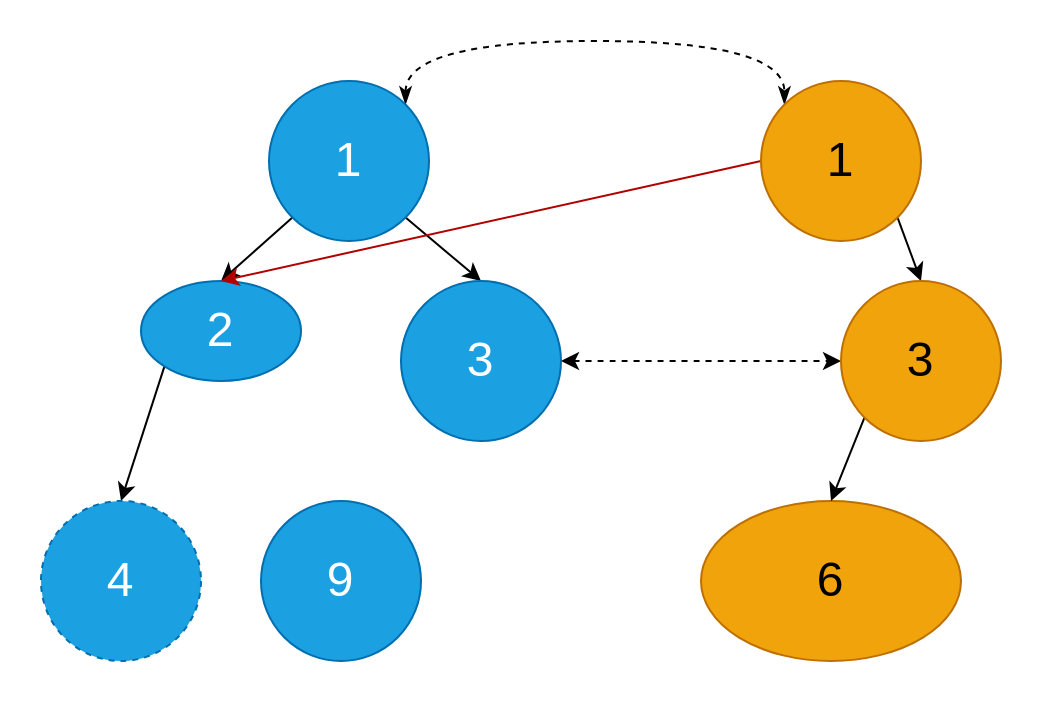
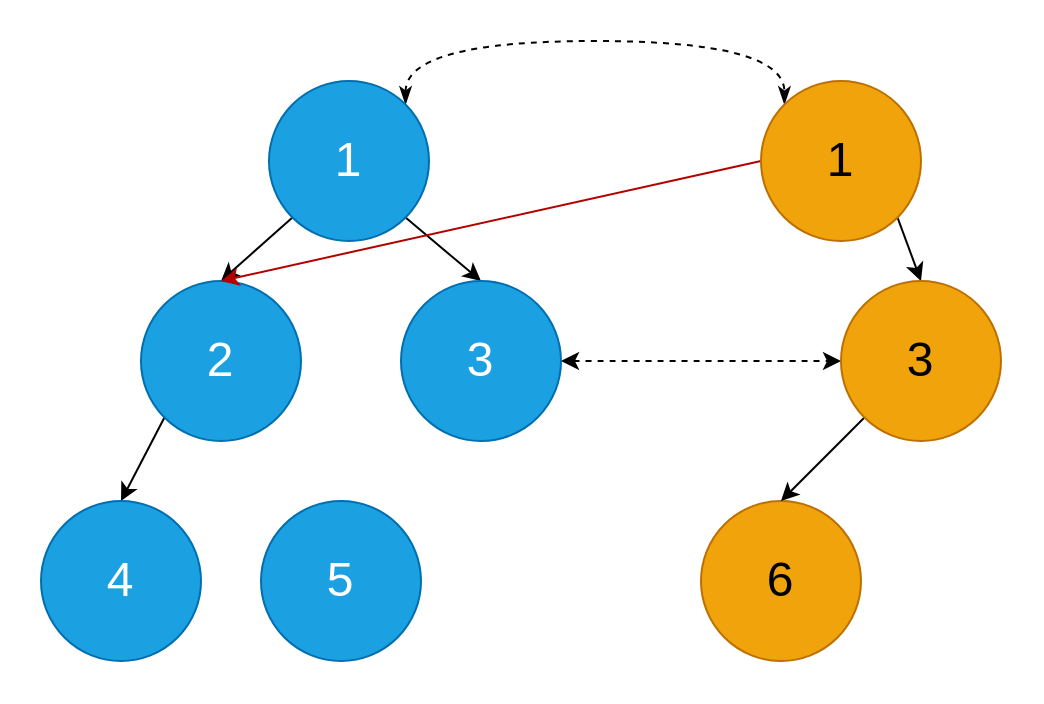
(221, 331) -> (221, 361)
(121, 581) -> (121, 581)
(341, 581) -> (341, 581)
(831, 581) -> (781, 581)
